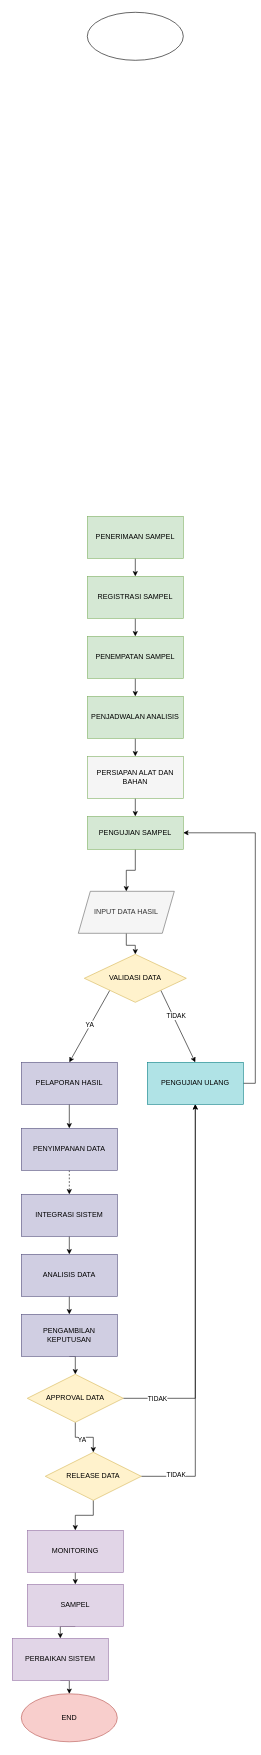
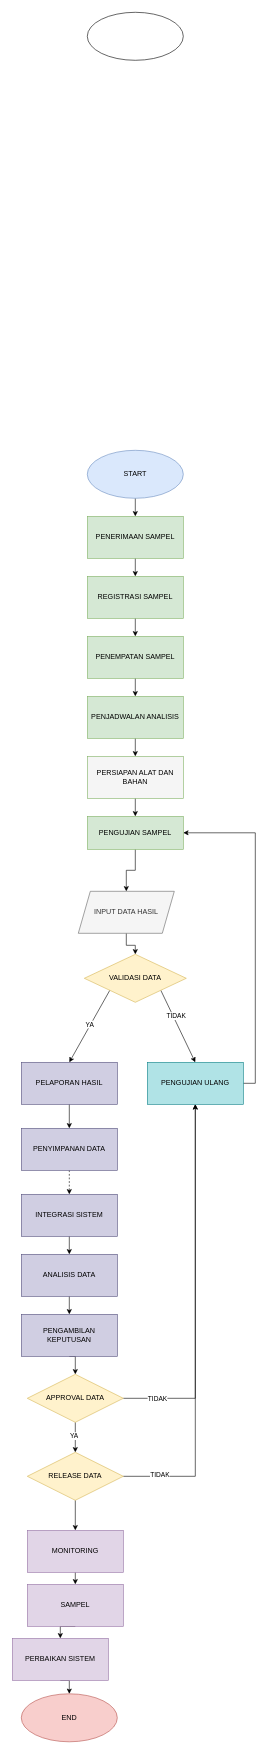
none -> (135, 474)
none -> (135, 510)
(93, 1476) -> (75, 1476)
